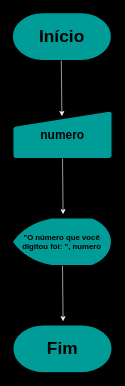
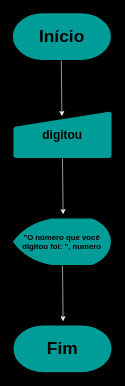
(63, 135) -> (63, 135)
